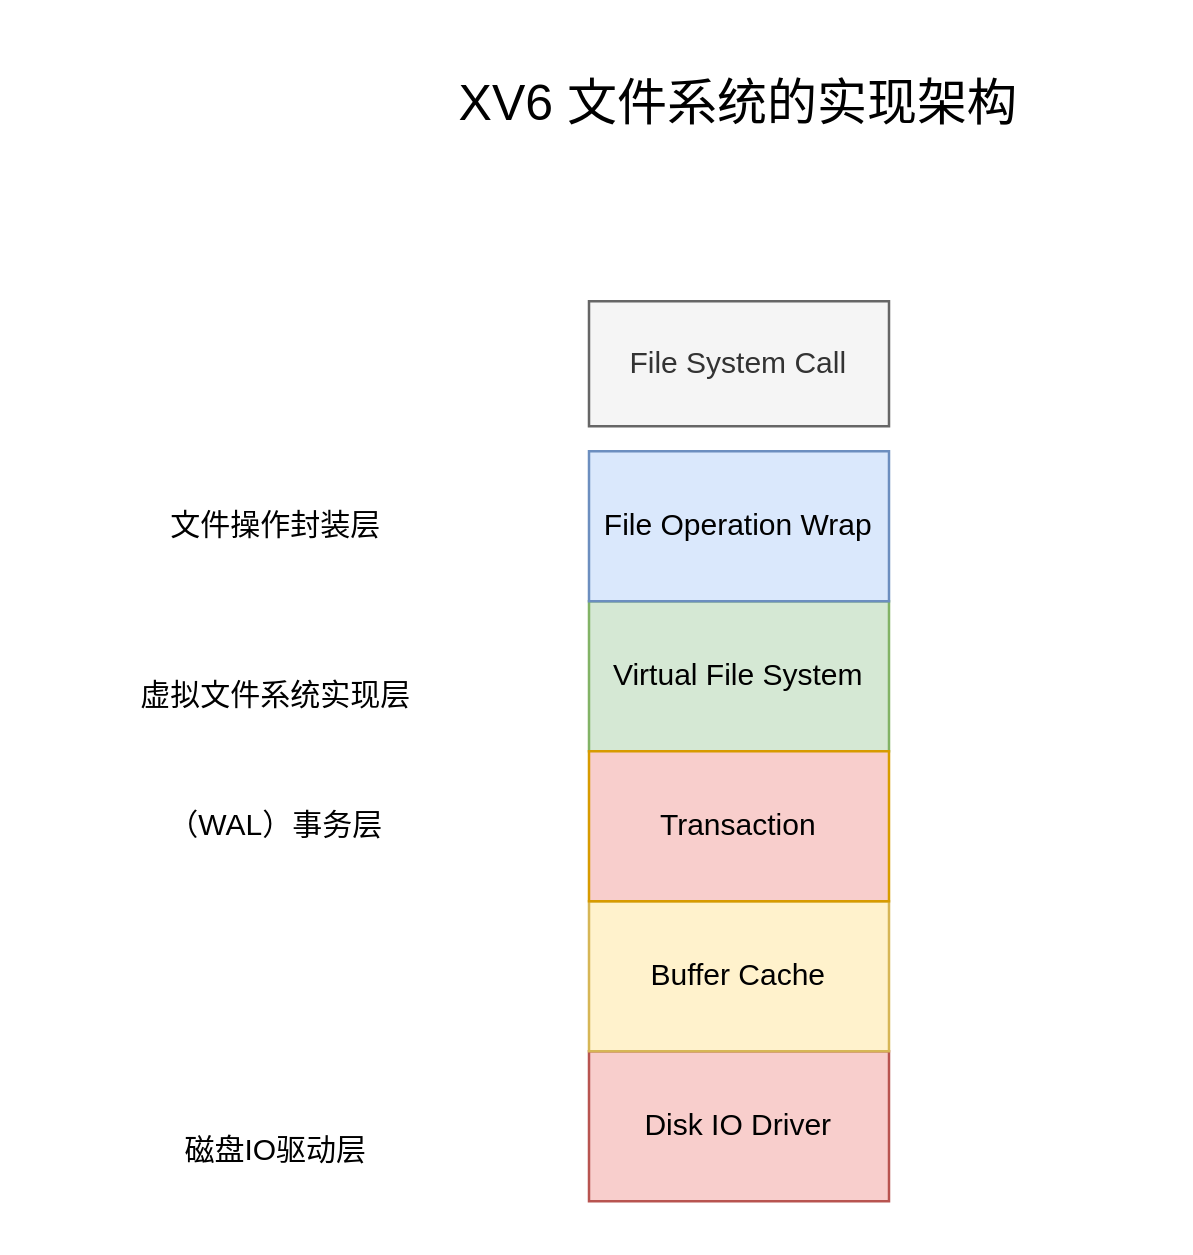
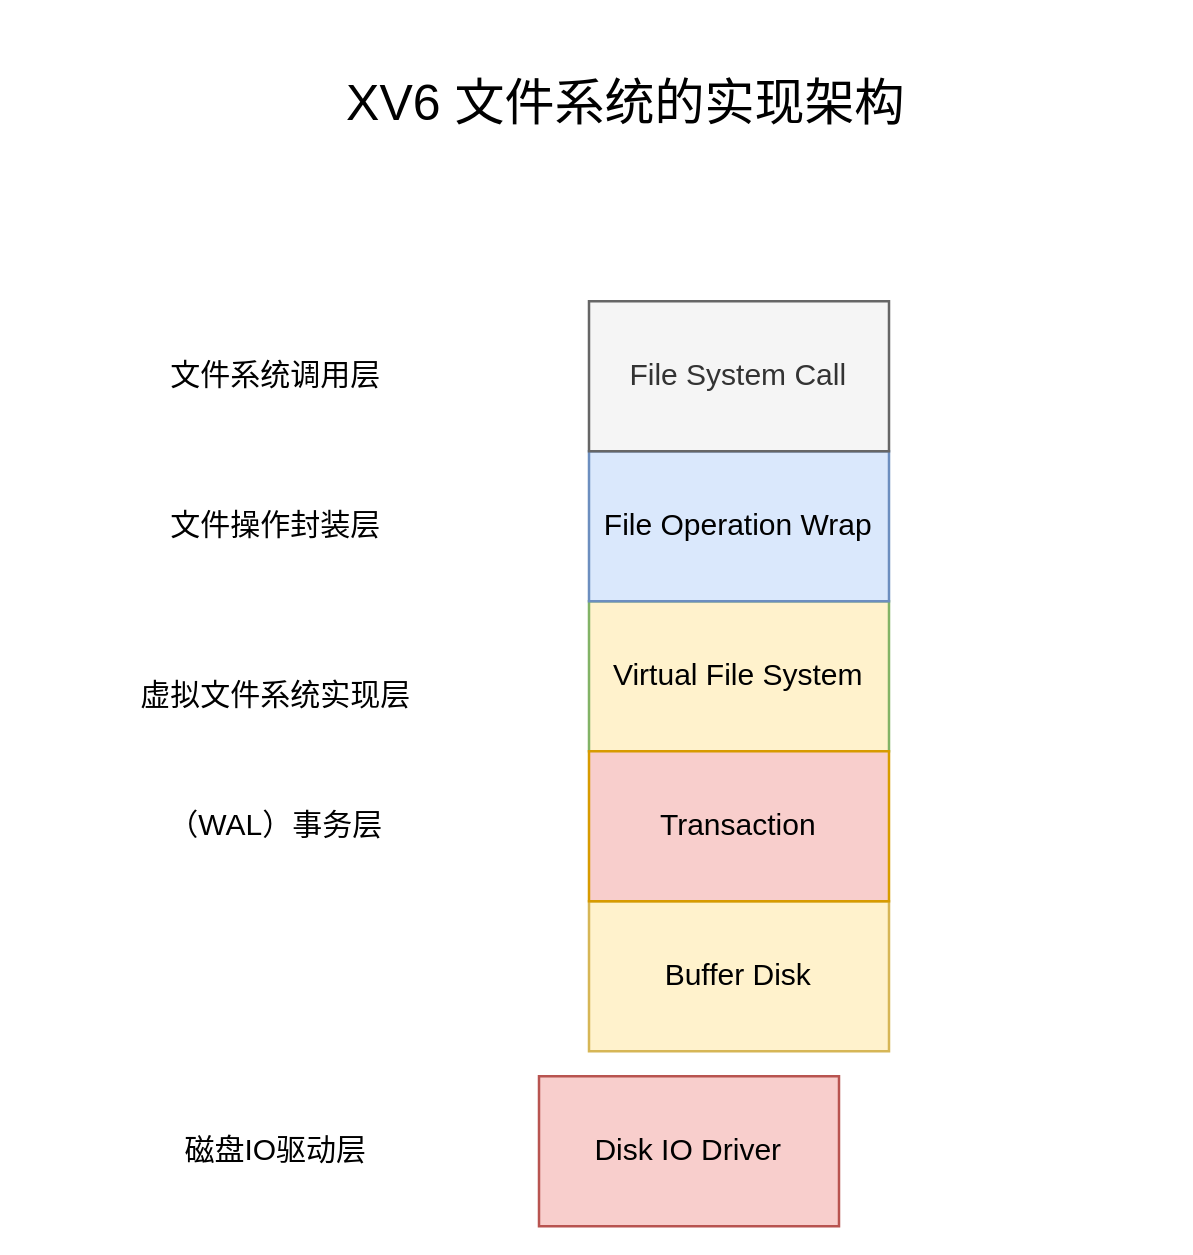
(739, 101) -> (626, 101)
(739, 364) -> (739, 376)
none -> (276, 376)
(739, 676) -> (739, 676)
(739, 976) -> (739, 976)
(739, 1126) -> (689, 1151)
